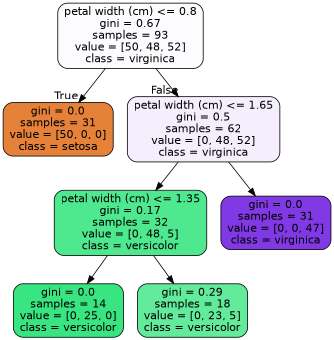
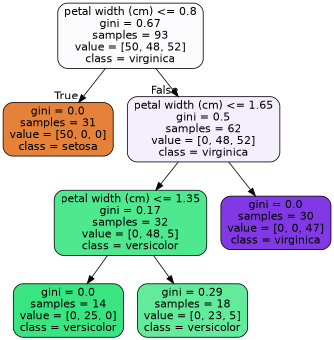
(276, 223) -> (276, 223)
